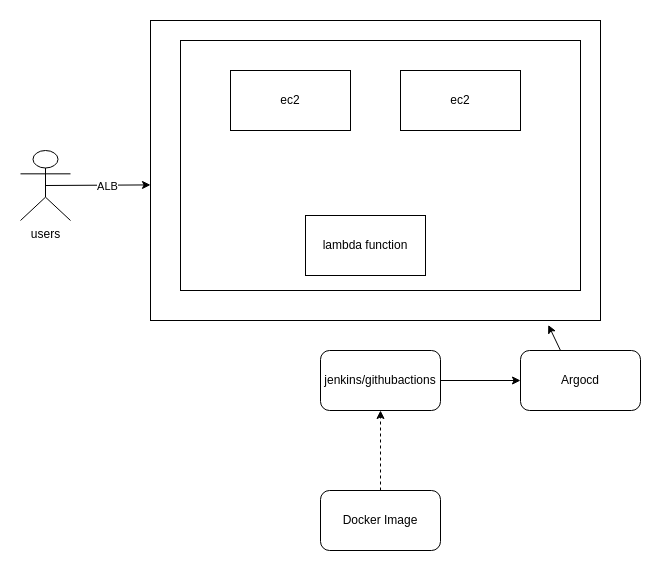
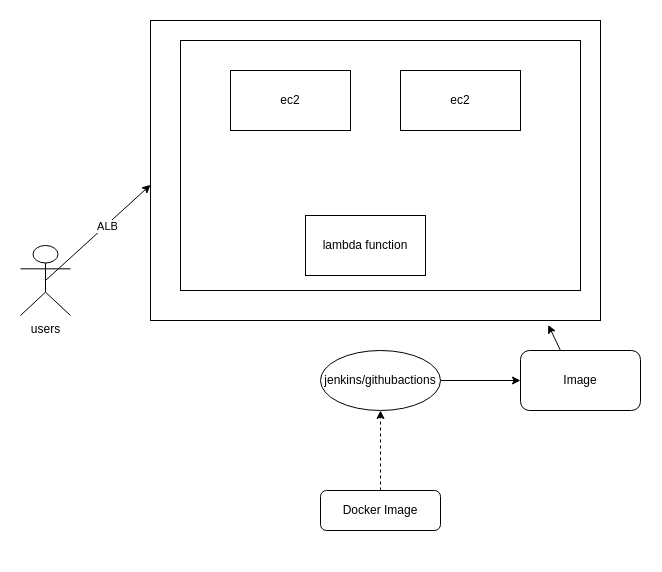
(46, 186) -> (46, 281)
(381, 381) -> (381, 381)
(581, 381) -> (581, 381)
(381, 521) -> (381, 511)
